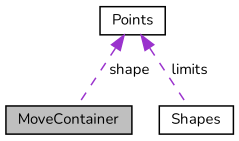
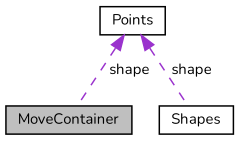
(188, 70) -> (190, 70)
